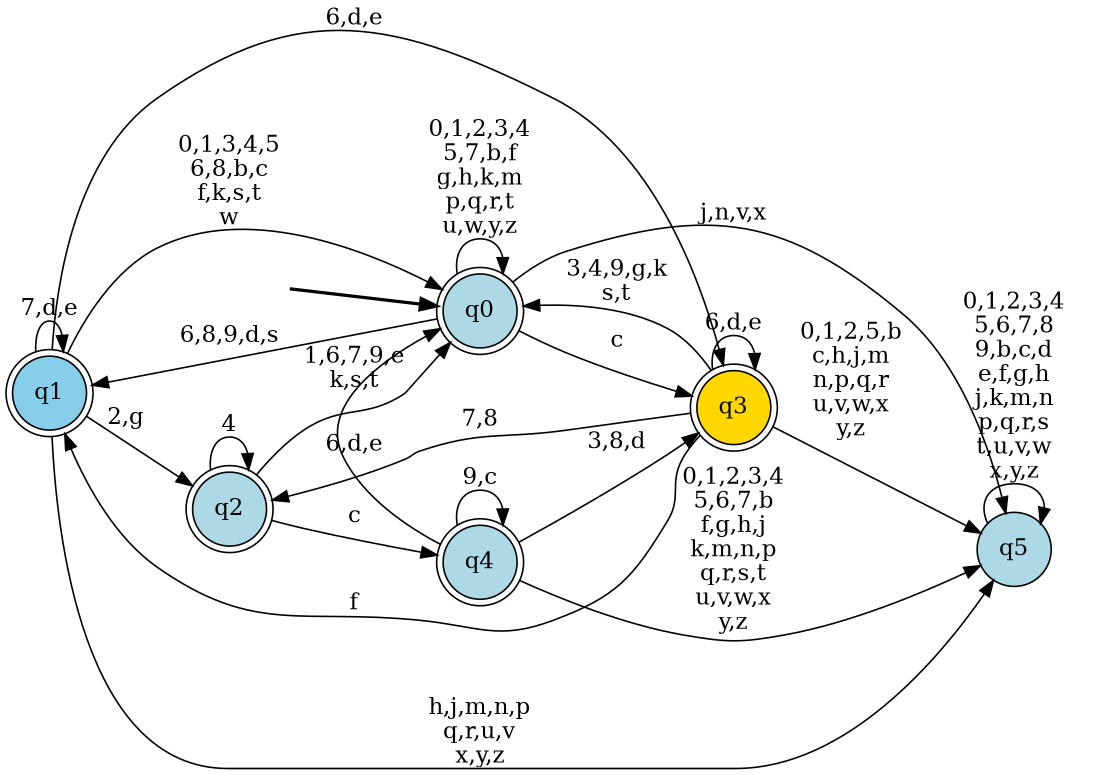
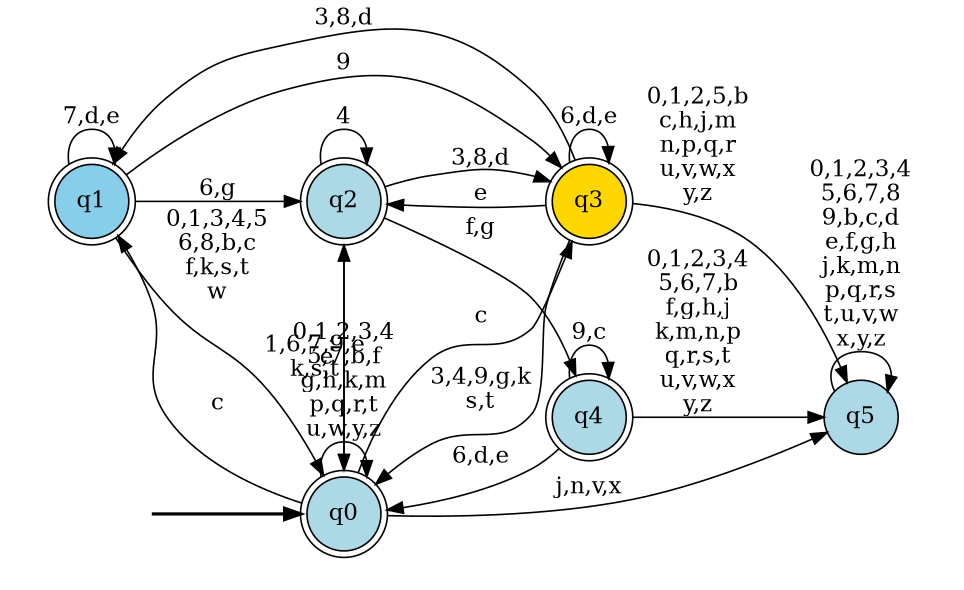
(354, 19) -> (344, 64)
(230, 336) -> (218, 404)
none -> (344, 366)
(126, 418) -> (218, 189)
(480, 420) -> (481, 194)
(603, 494) -> (459, 171)
(354, 516) -> (481, 228)
(354, 603) -> (344, 19)
(434, 768) -> none
